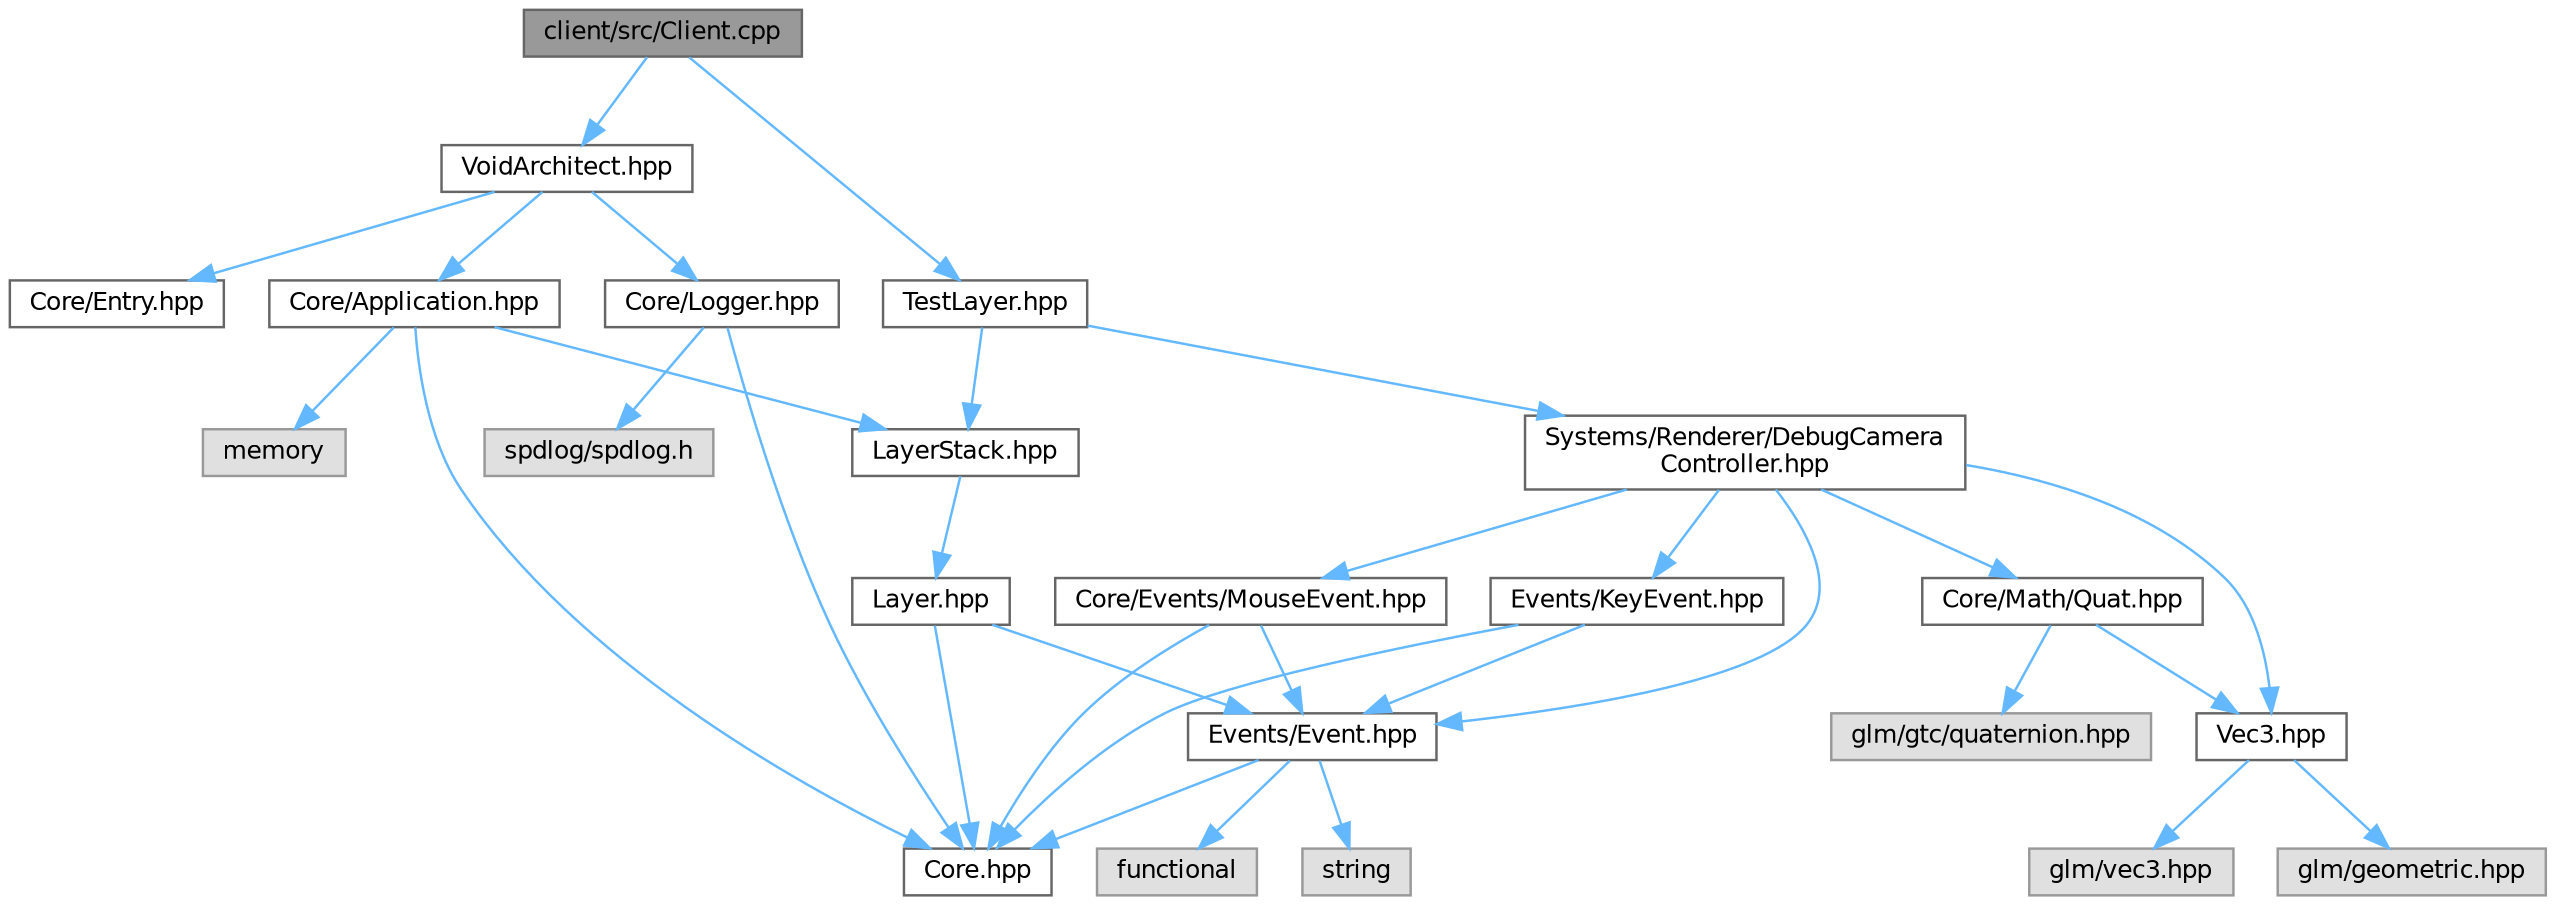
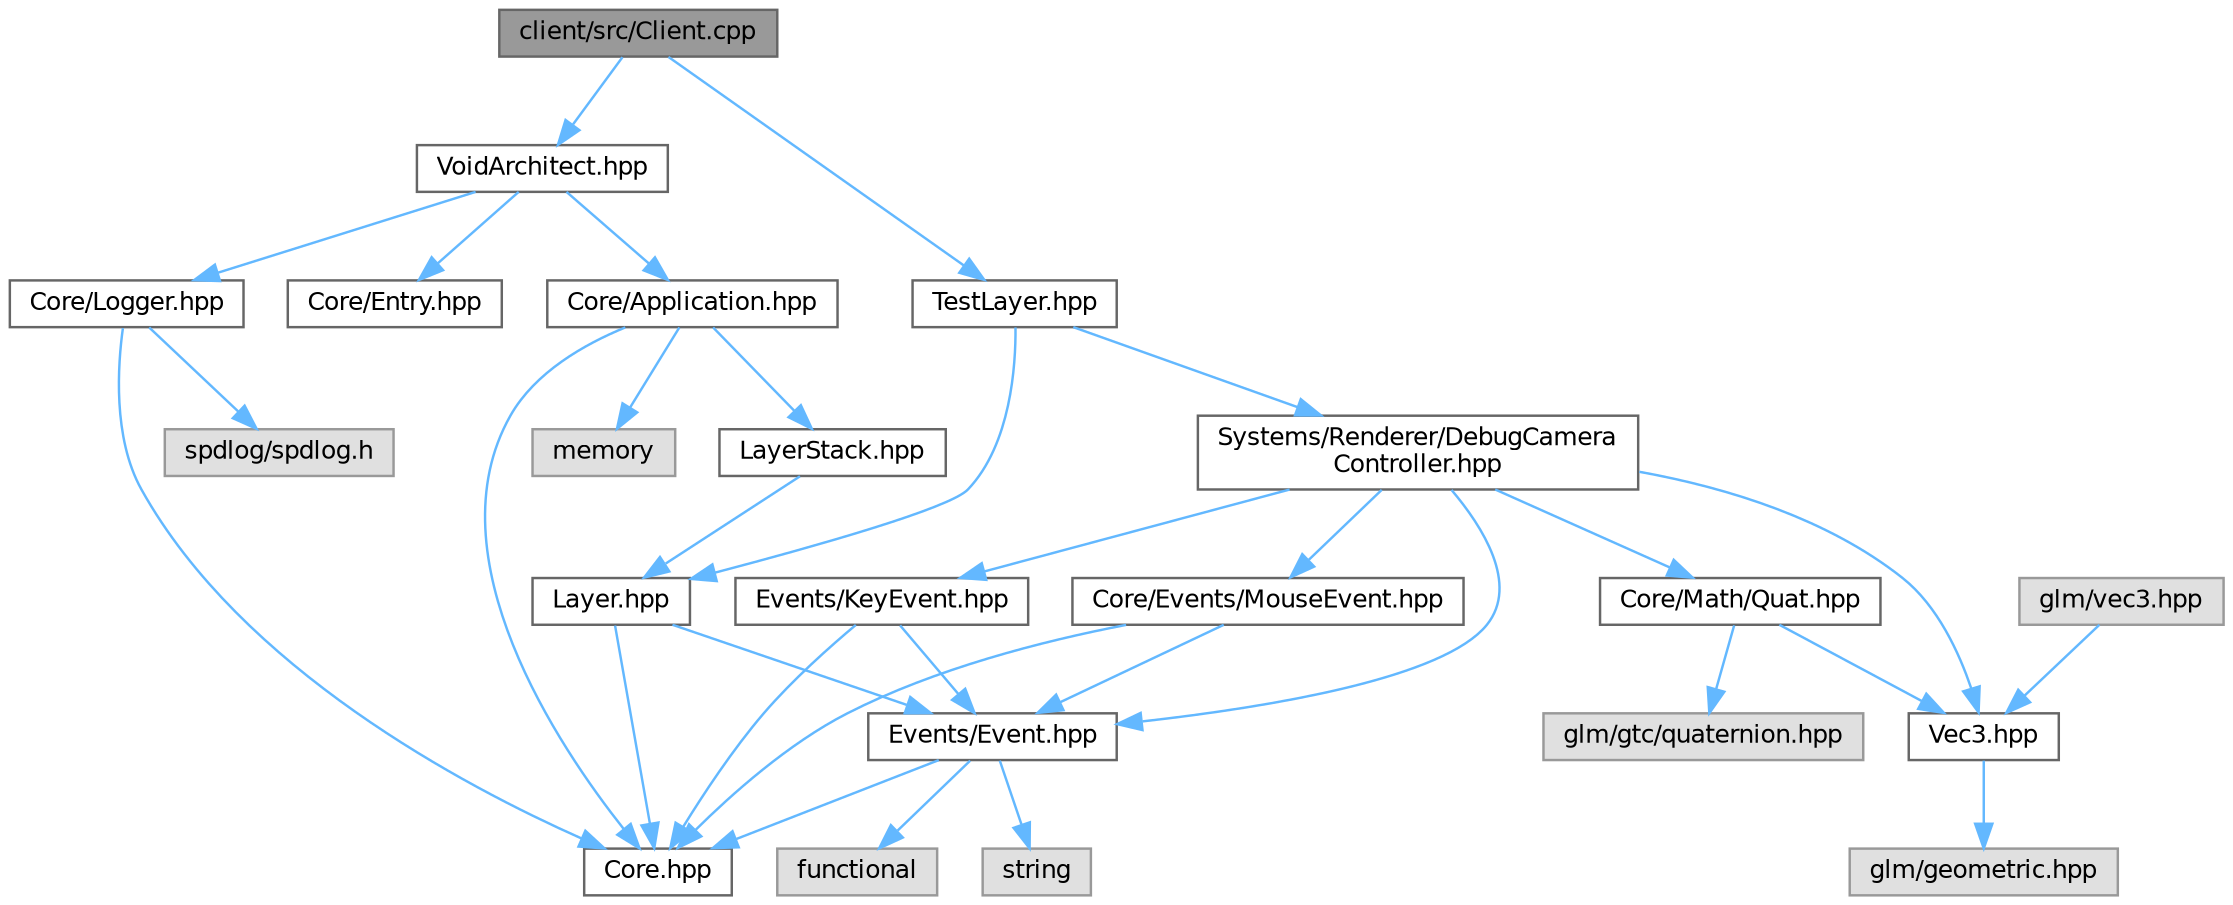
(977, 366) -> (926, 510)
(2211, 796) -> (2062, 660)
